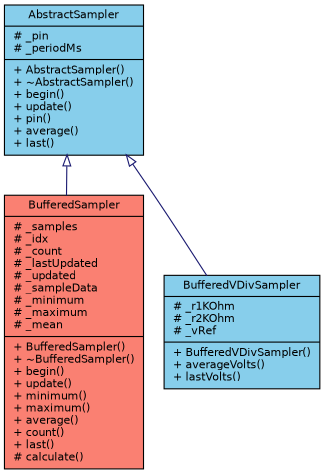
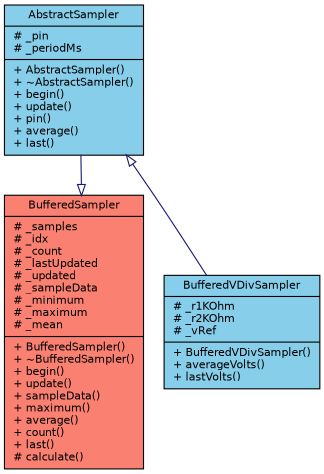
(67, 181) -> (81, 169)
(51, 396) -> (57, 396)
